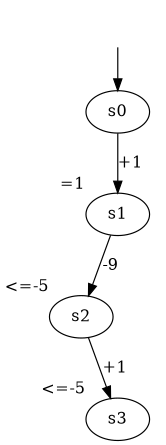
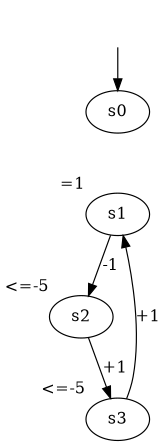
(118, 157) -> (136, 323)
(111, 266) -> (111, 266)
